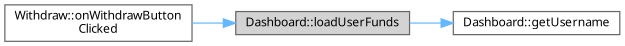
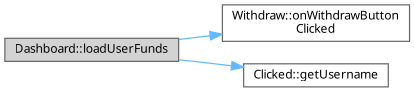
(208, 23) -> (194, 38)
(537, 23) -> (316, 75)
